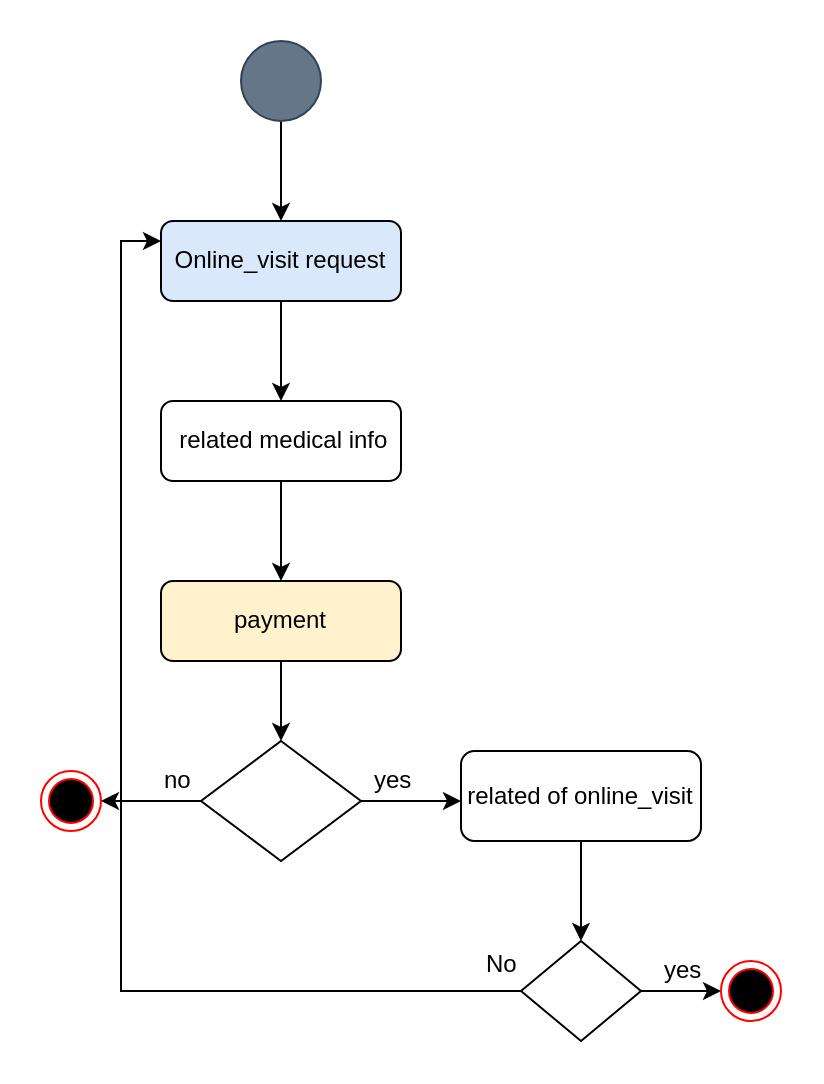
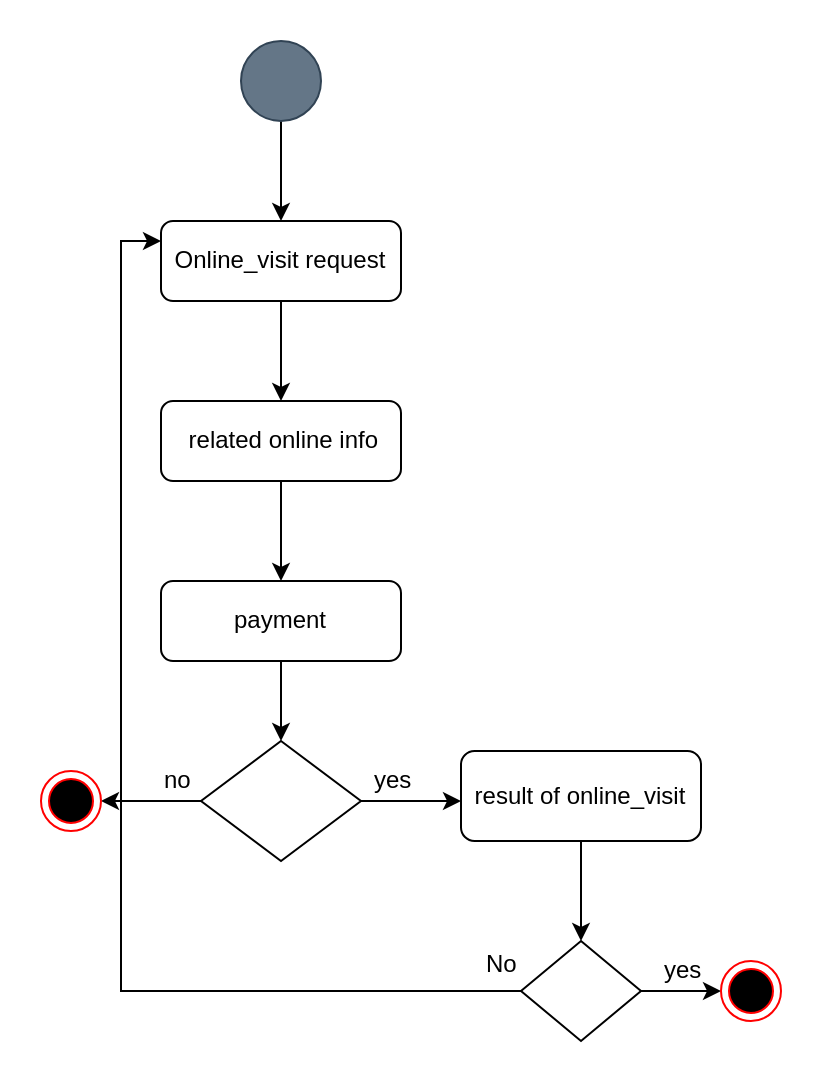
(281, 261) -> (281, 261)
(281, 441) -> (281, 441)
(281, 621) -> (281, 621)
(581, 797) -> (581, 797)
